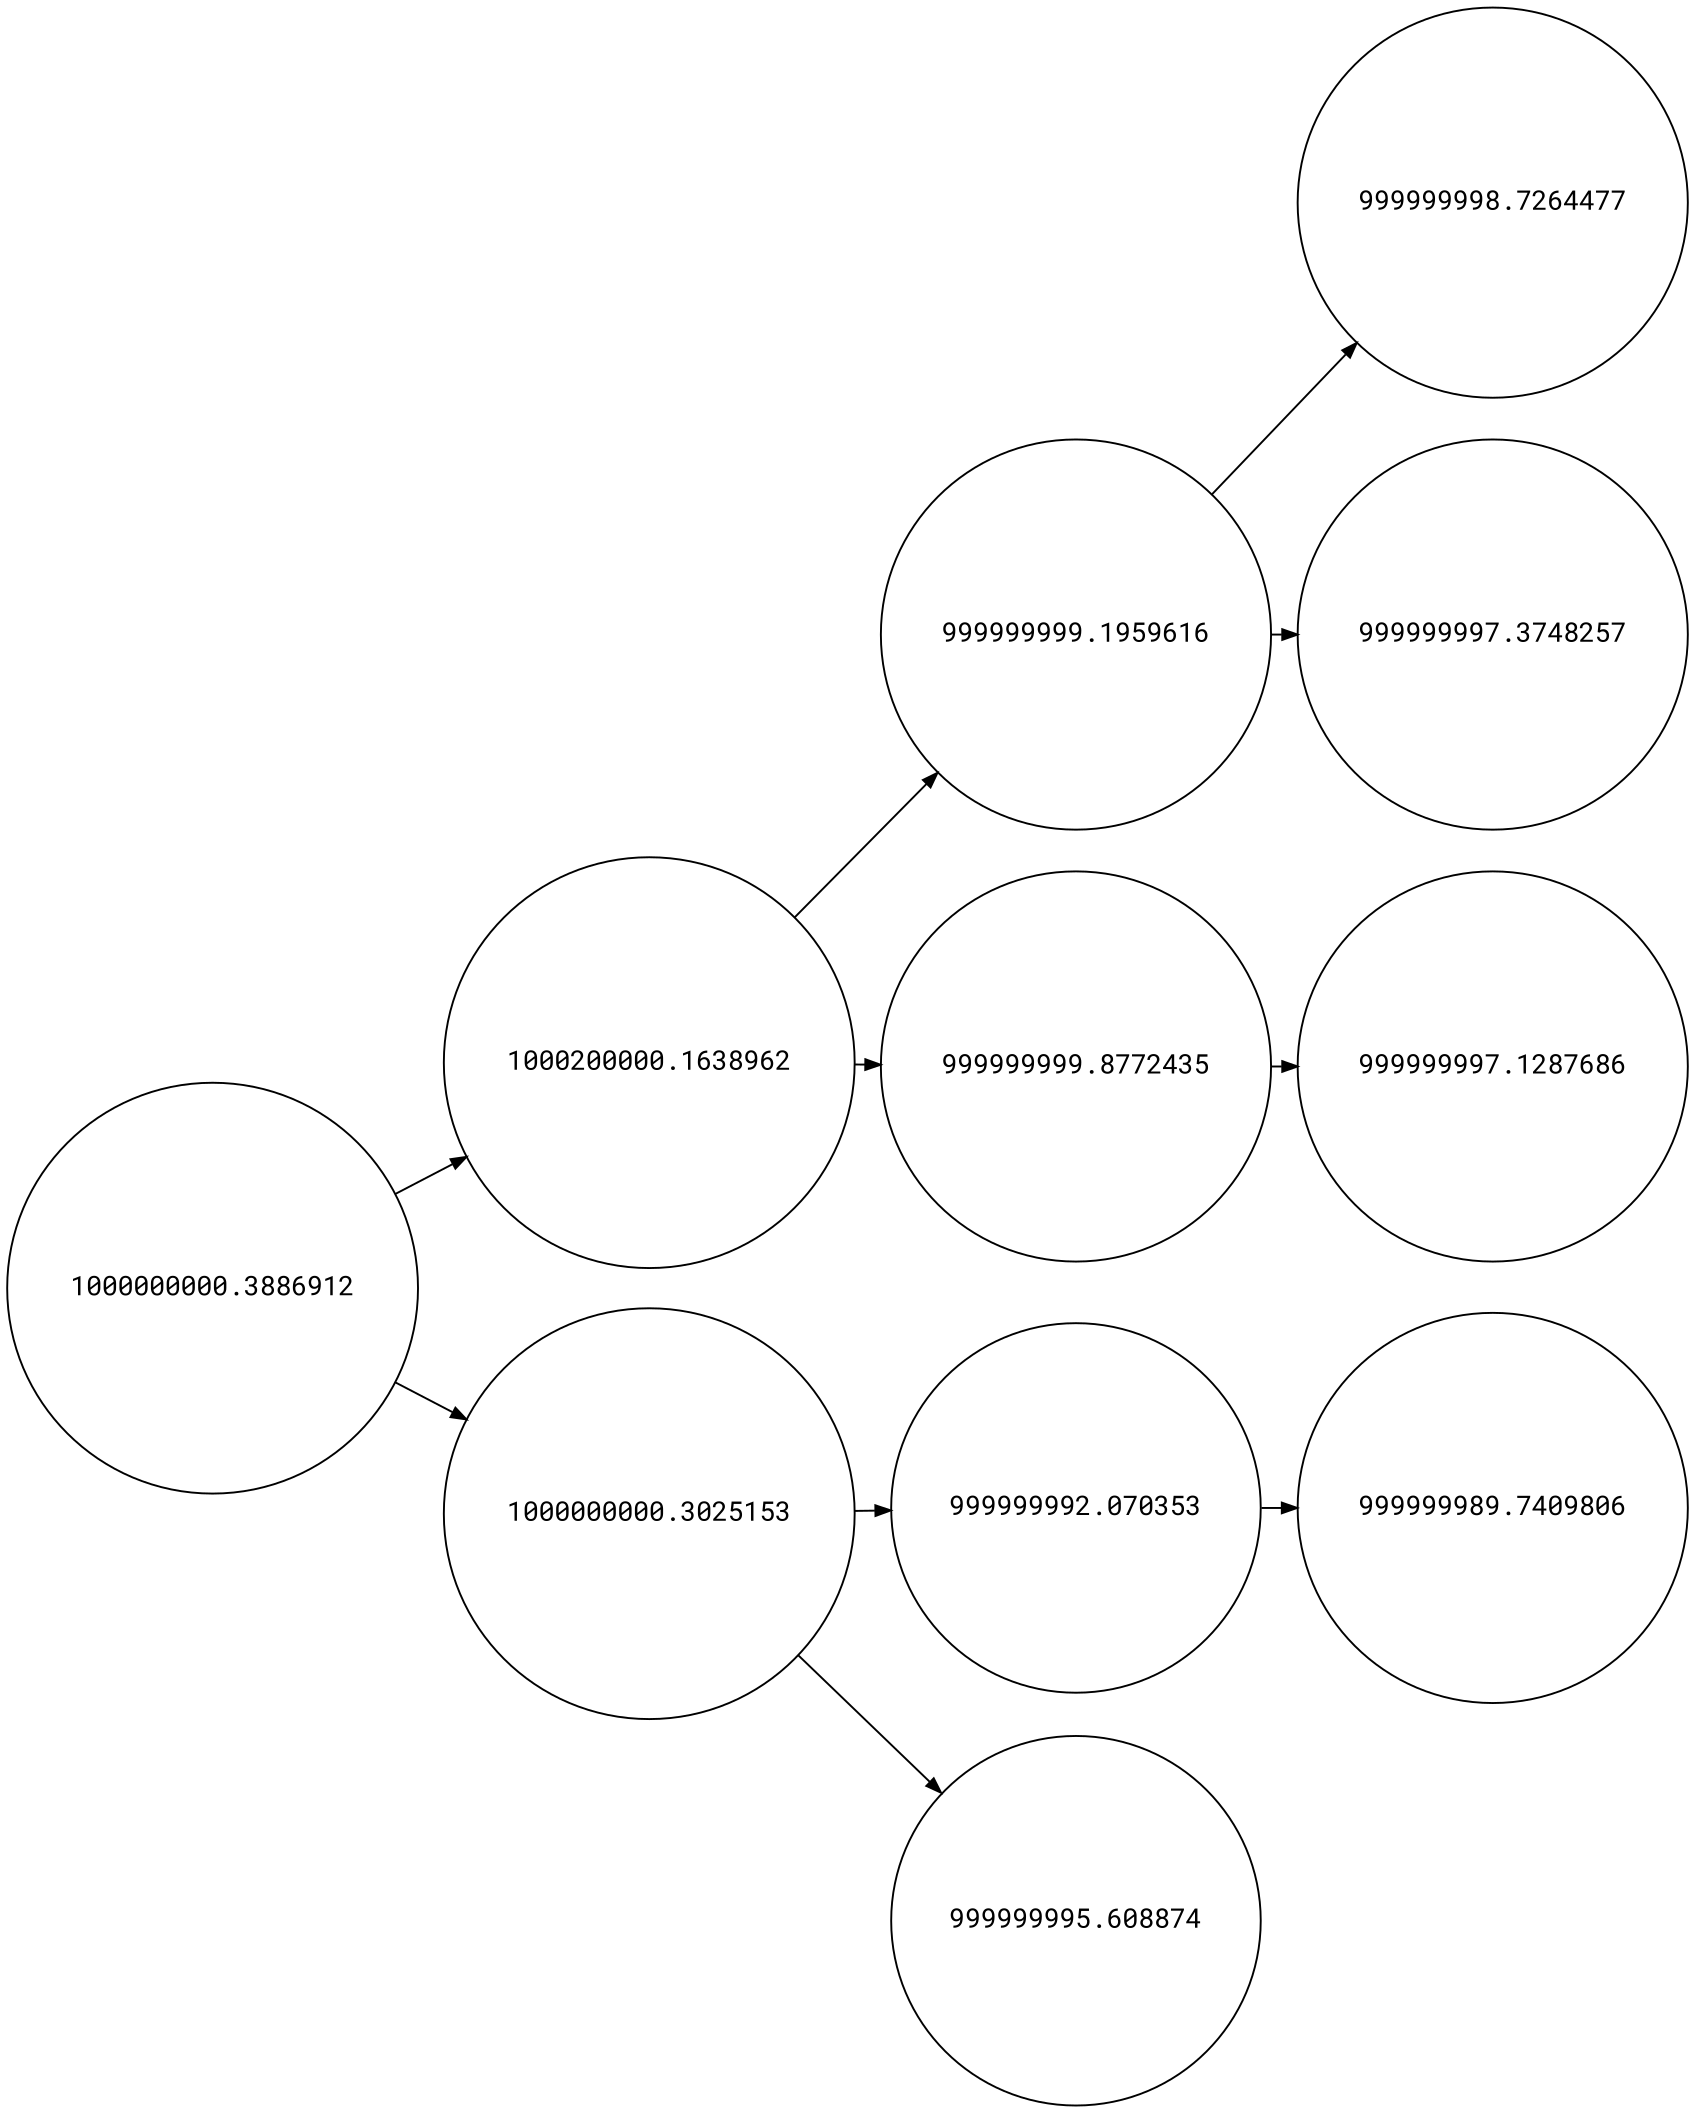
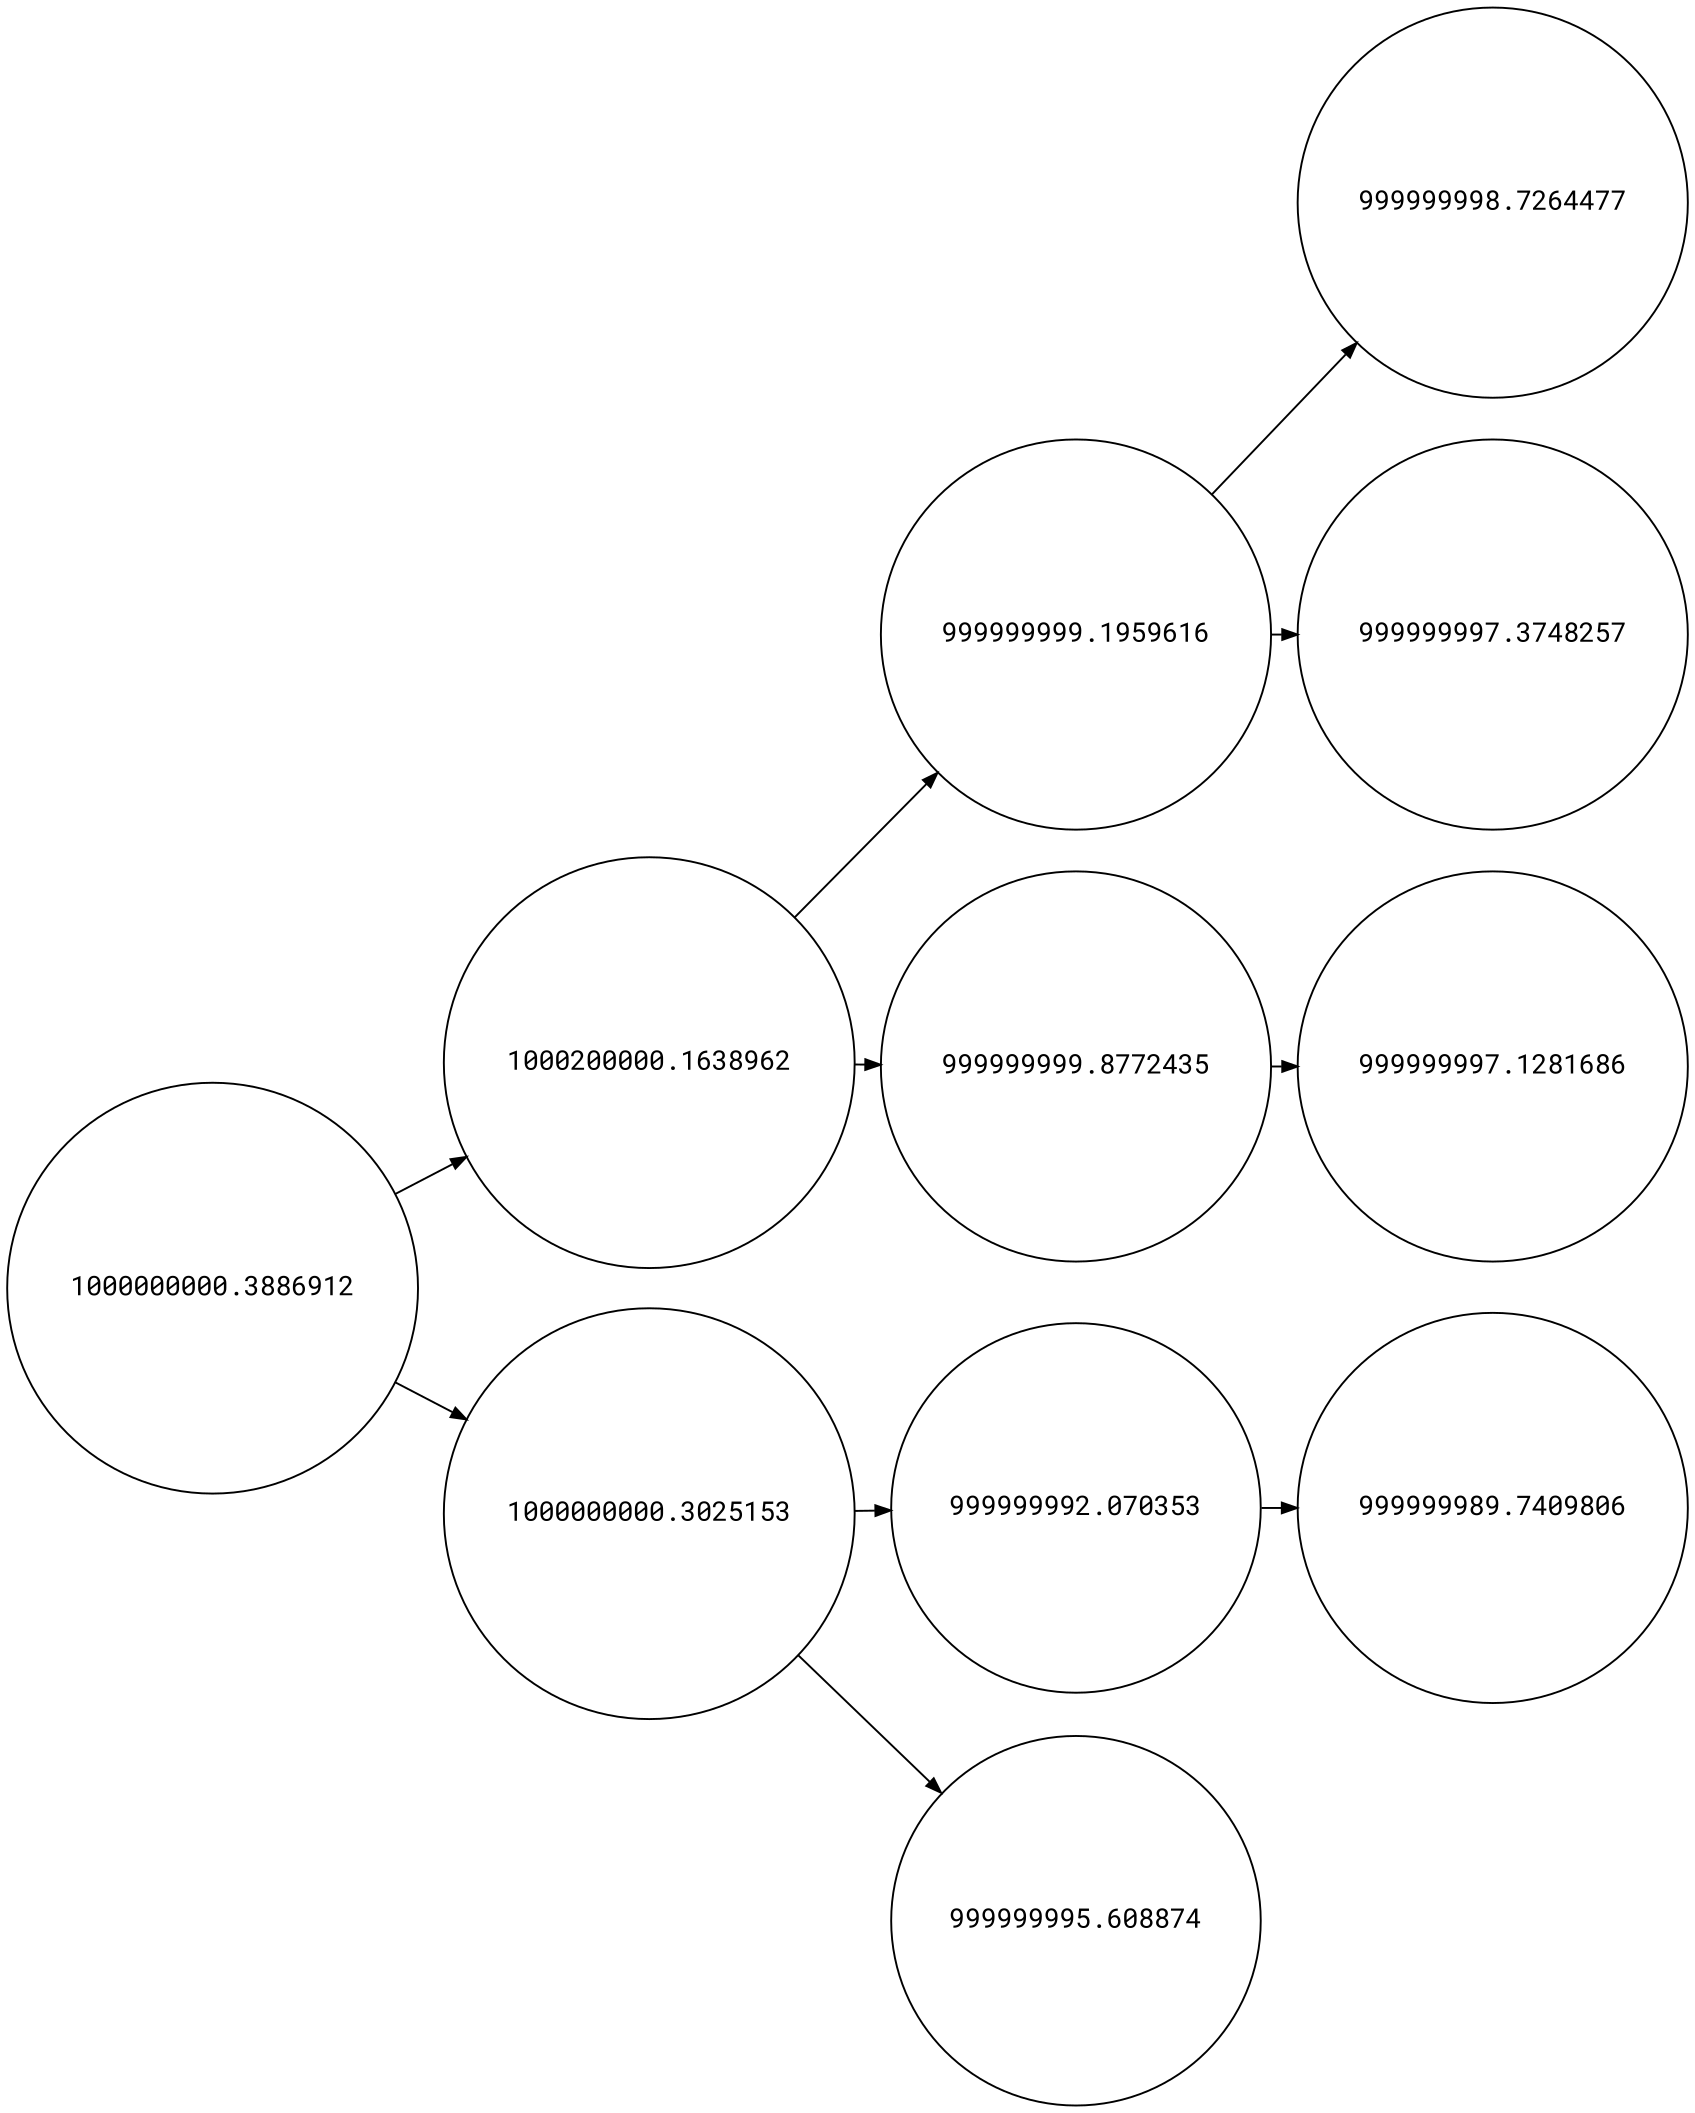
(1493, 1067) -> (1493, 1067)
